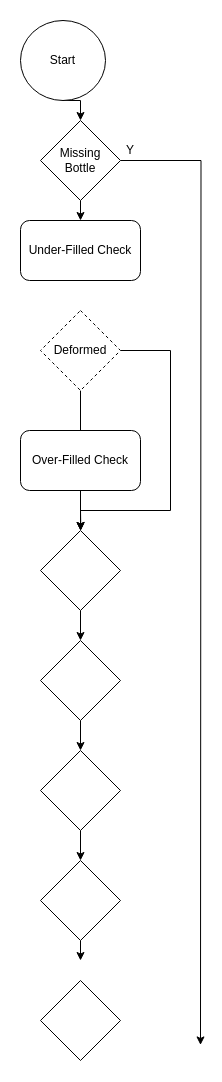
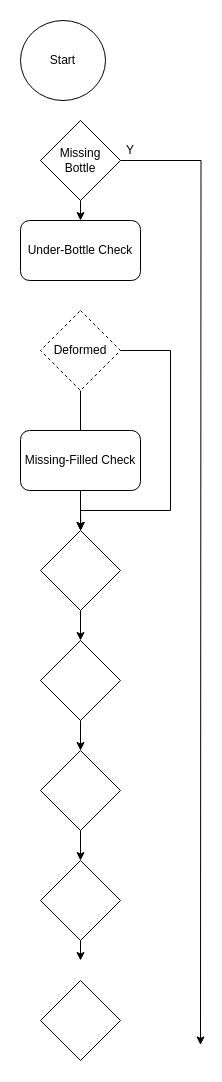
(81, 101) -> none
(81, 251) -> (81, 251)
(81, 461) -> (81, 461)
